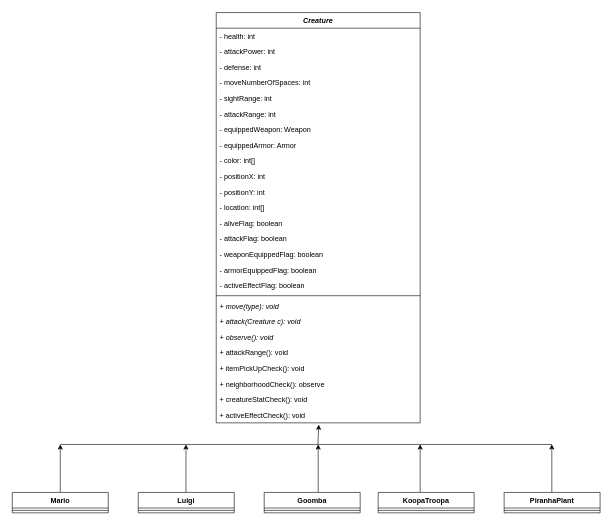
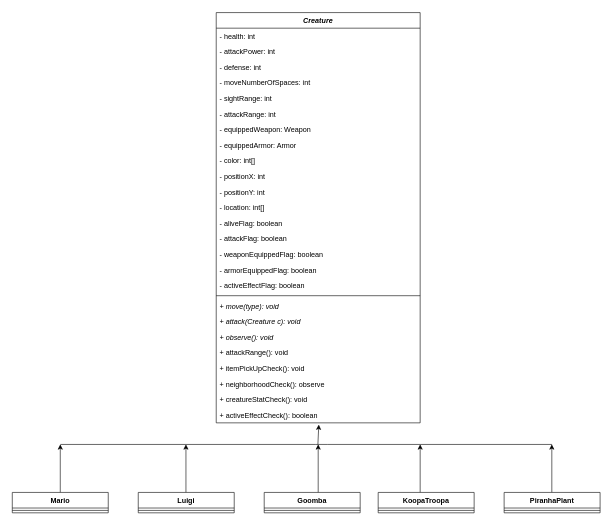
(269, 415) -> (275, 415)
